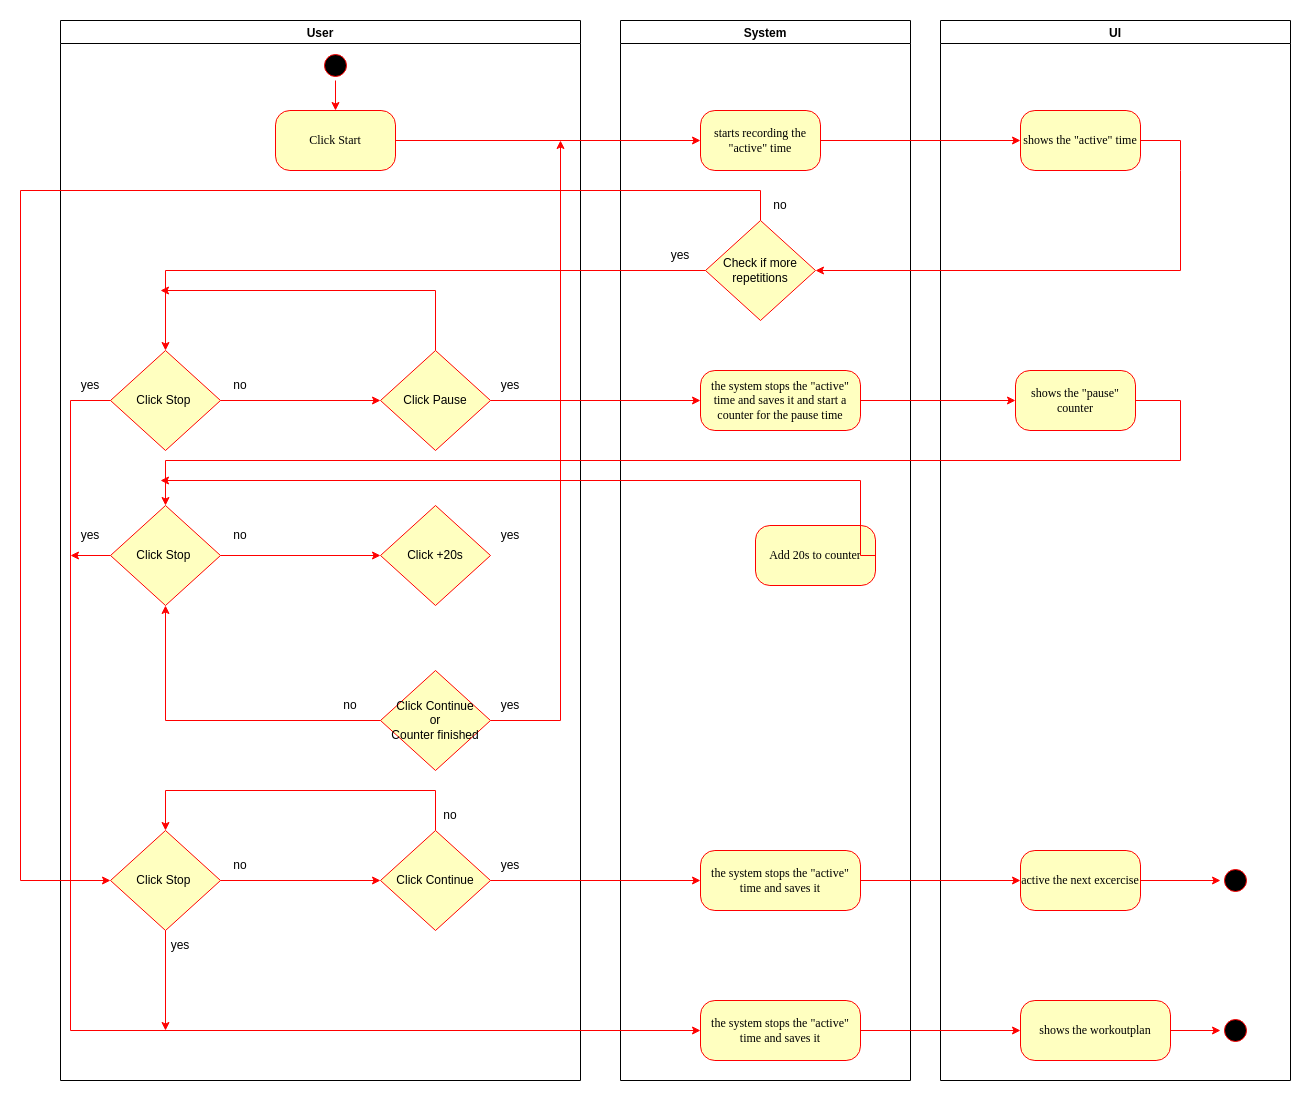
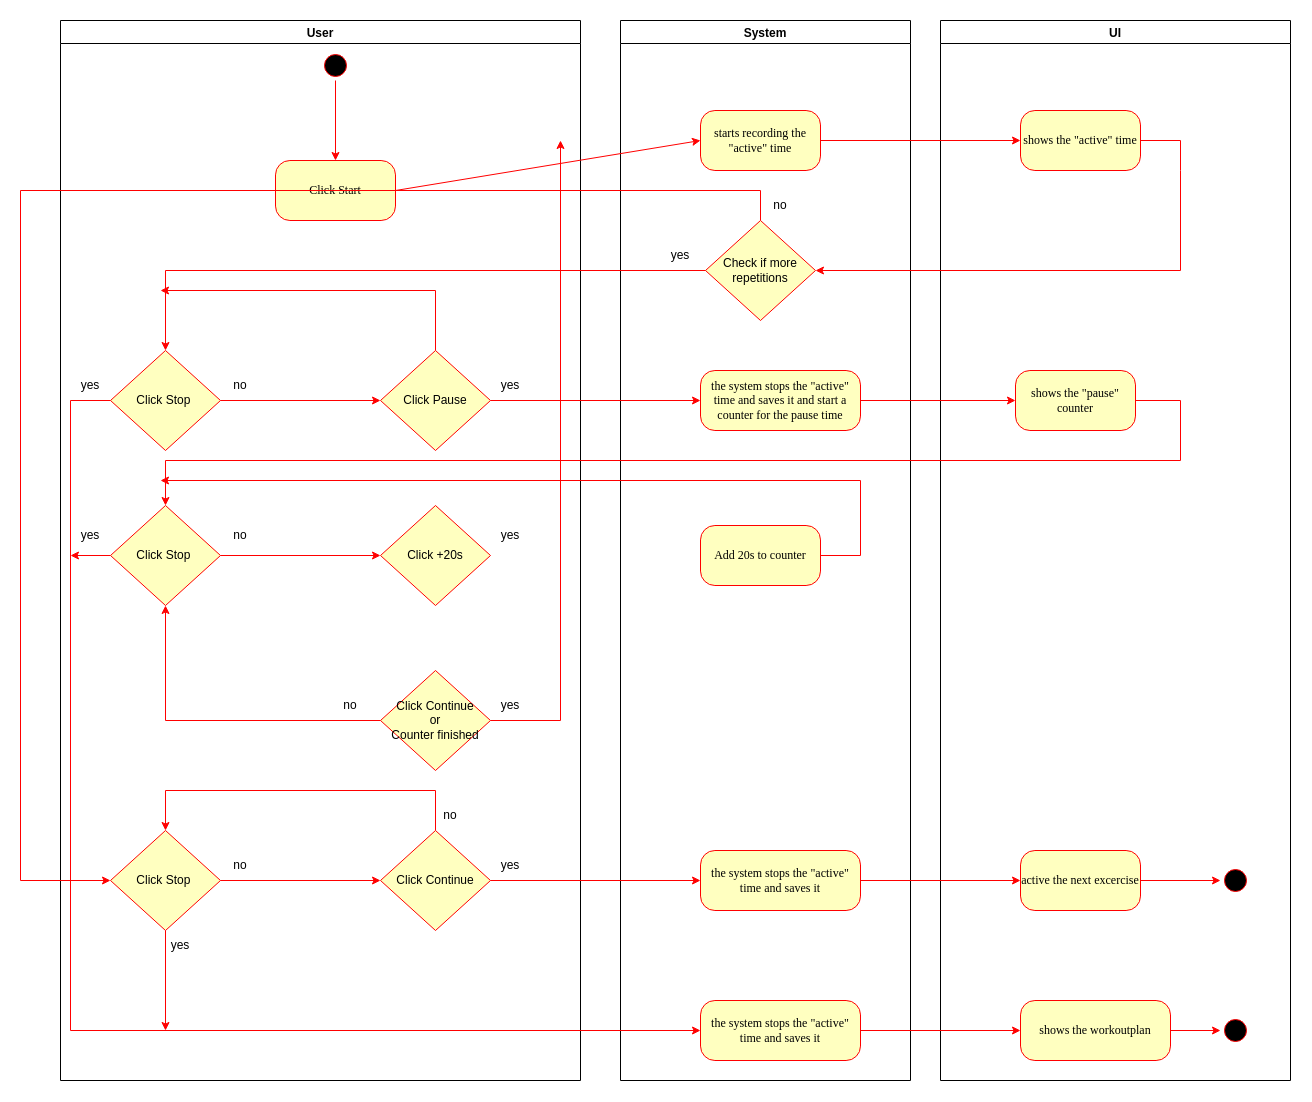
(336, 141) -> (336, 191)
(816, 556) -> (761, 556)
